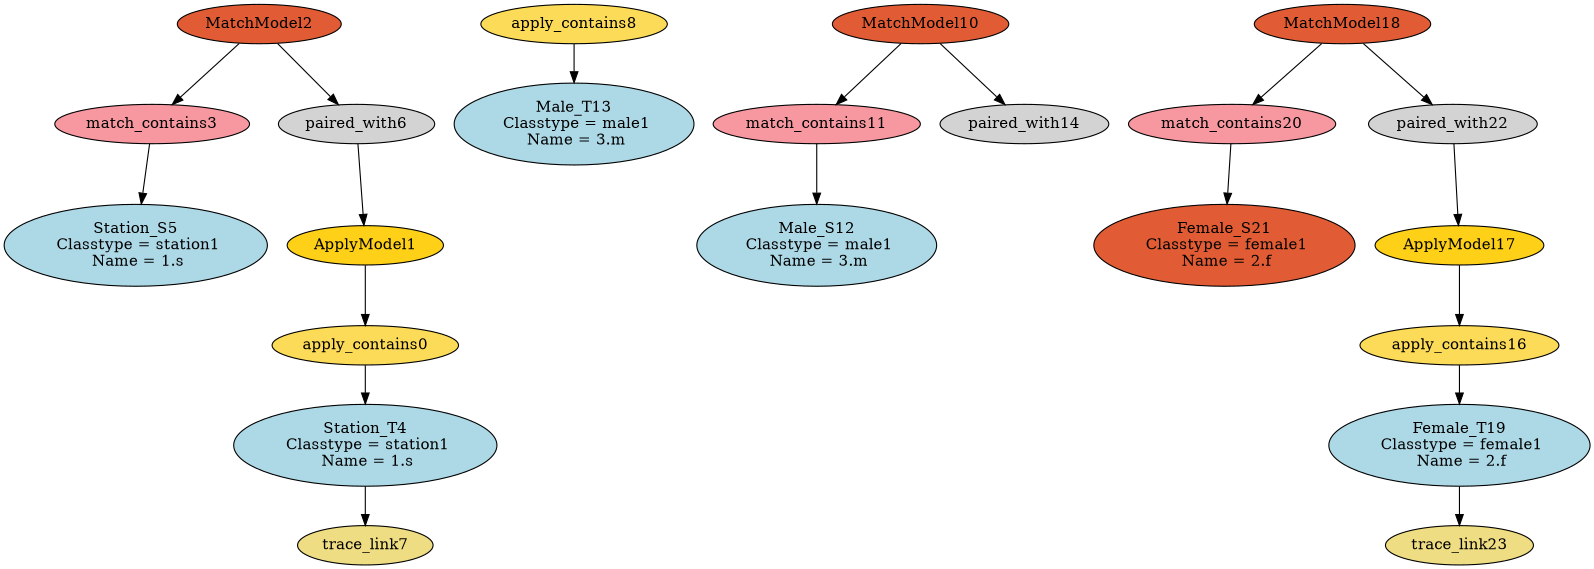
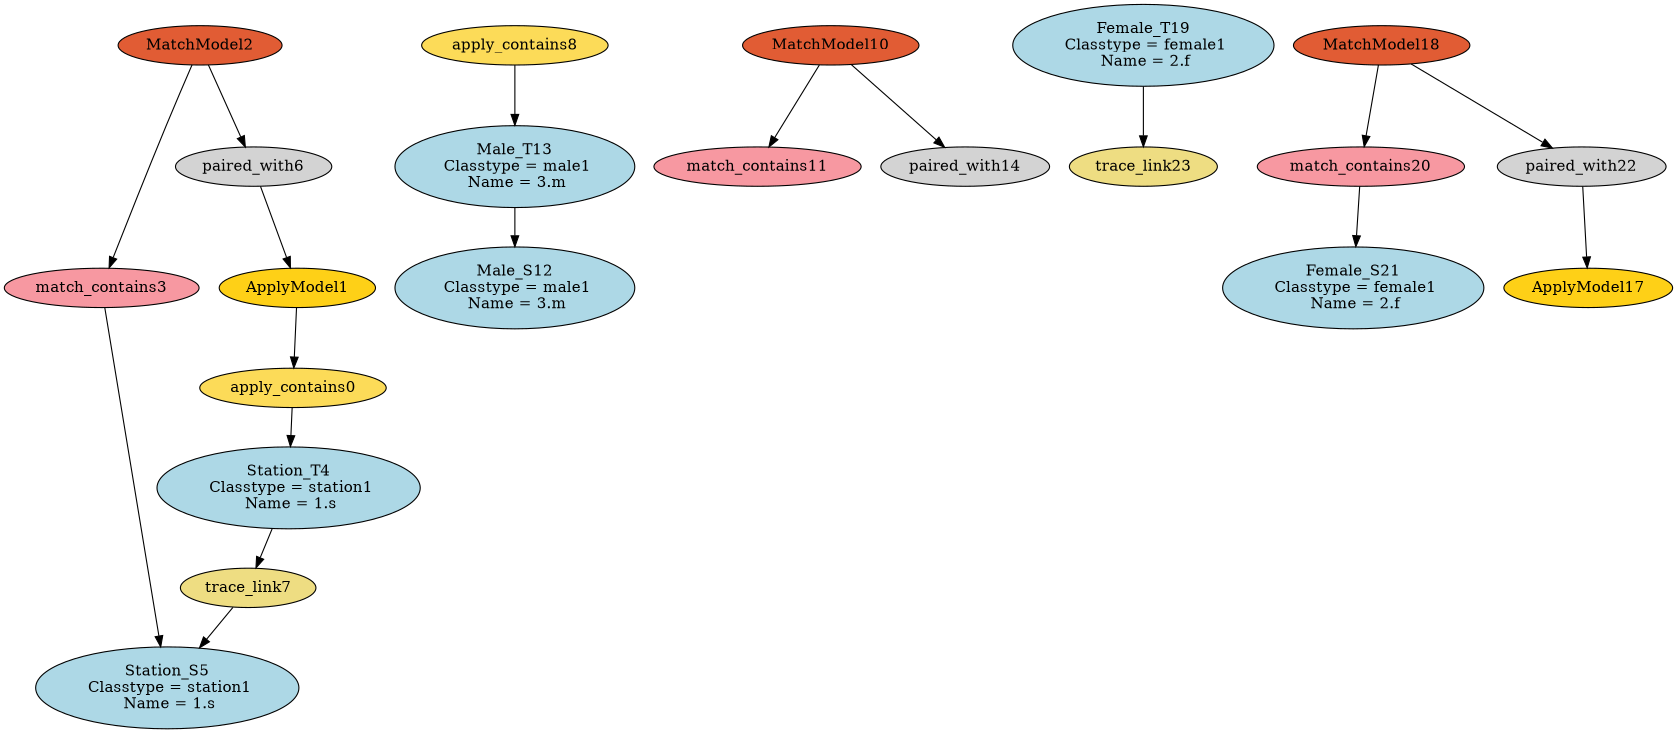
(817, 168) -> (515, 222)
(1224, 245) -> (1353, 288)
(1459, 345) -> none
none -> (220, 623)
